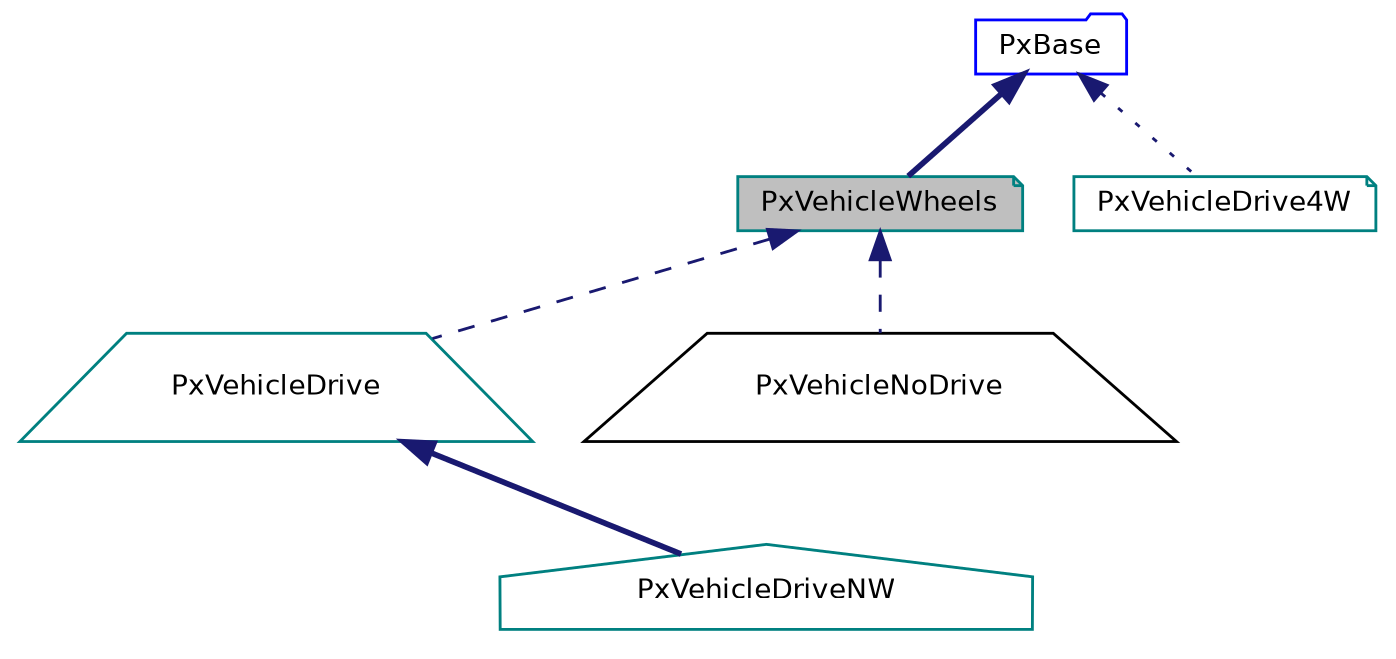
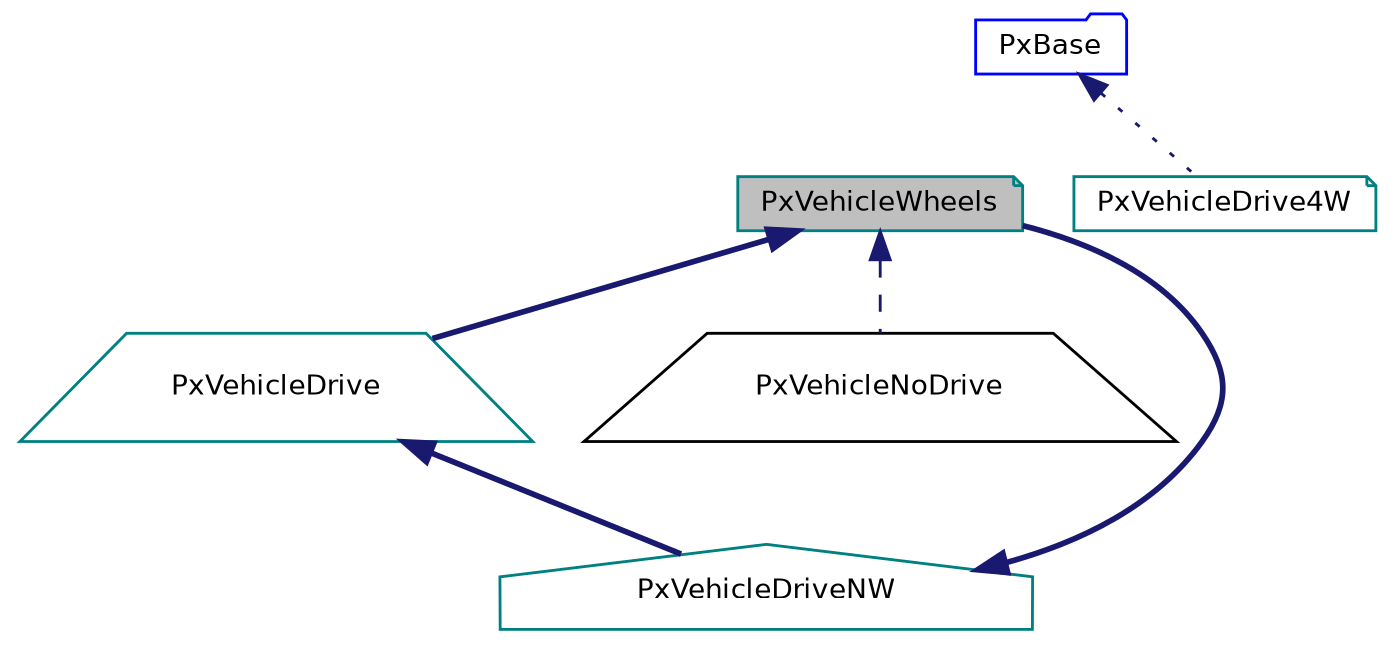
(955, 135) -> (1222, 398)
(601, 289) -> (601, 289)
